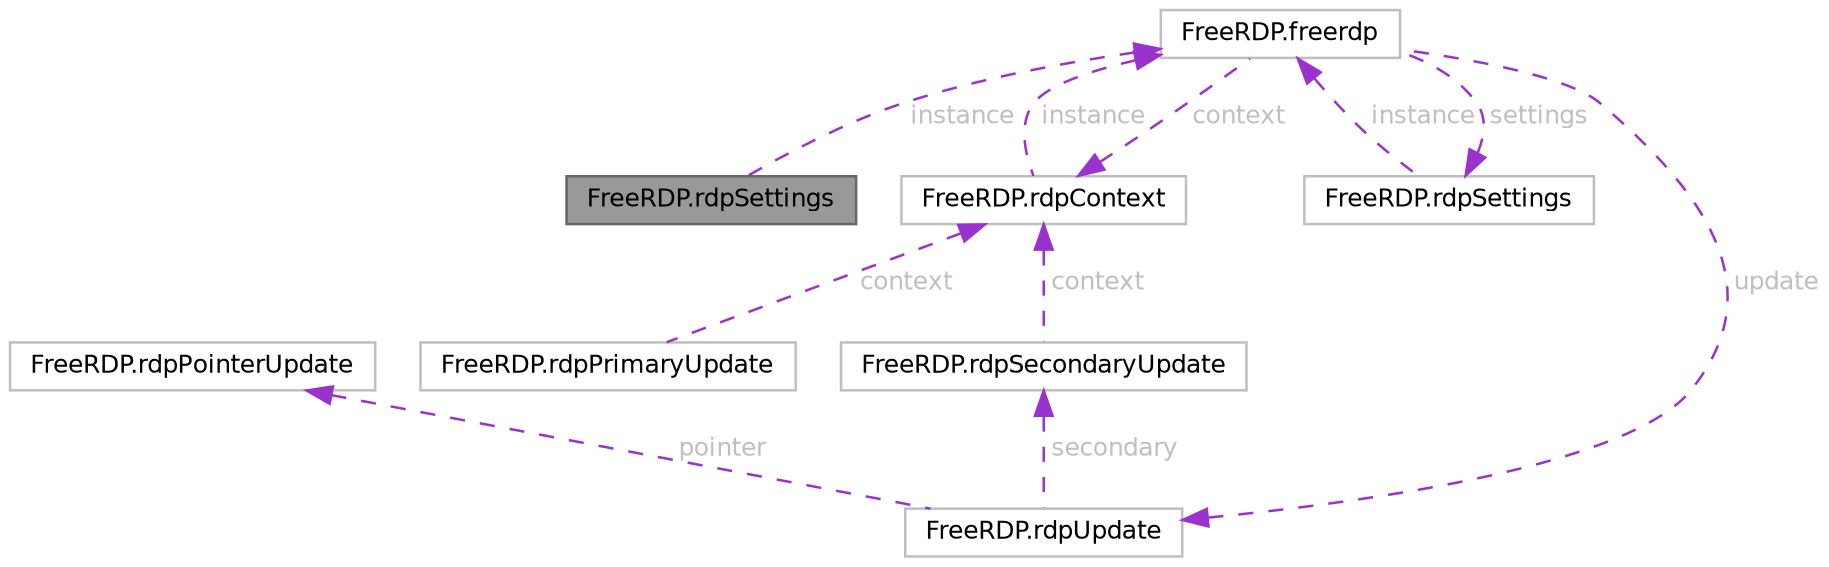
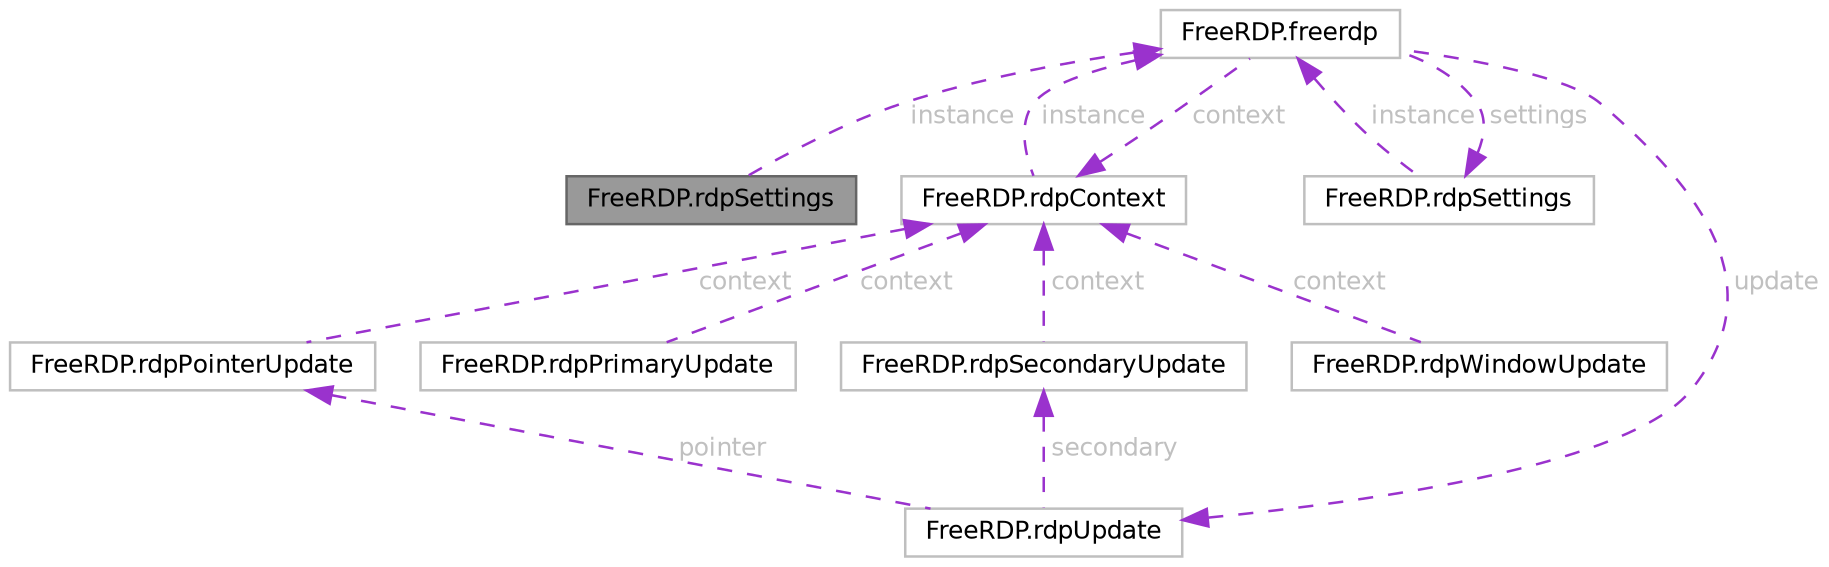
none -> (606, 286)
none -> (1479, 366)
